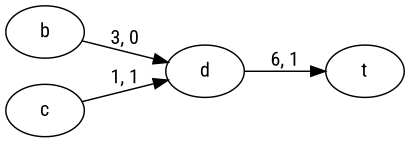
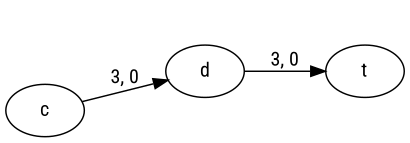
(45, 32) -> none
(285, 60) -> (285, 60)
(125, 78) -> (125, 78)
